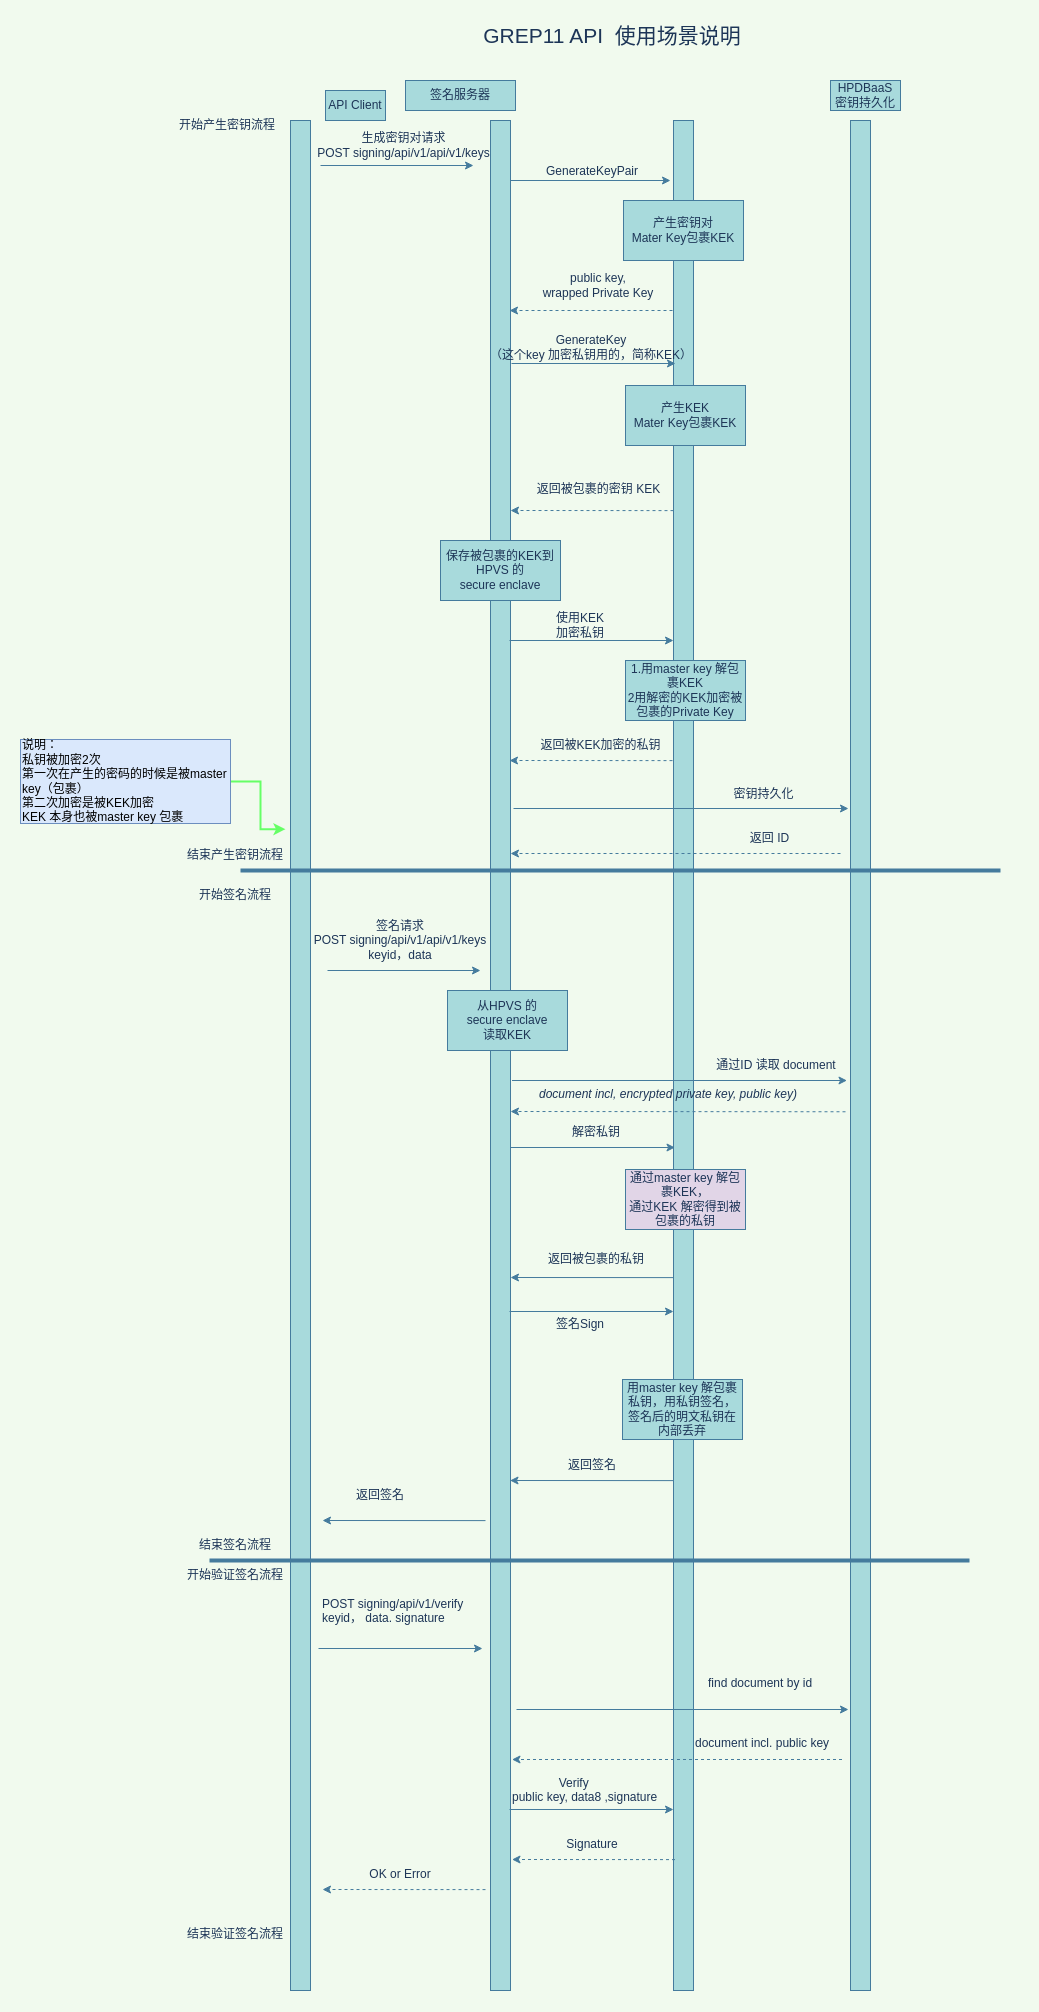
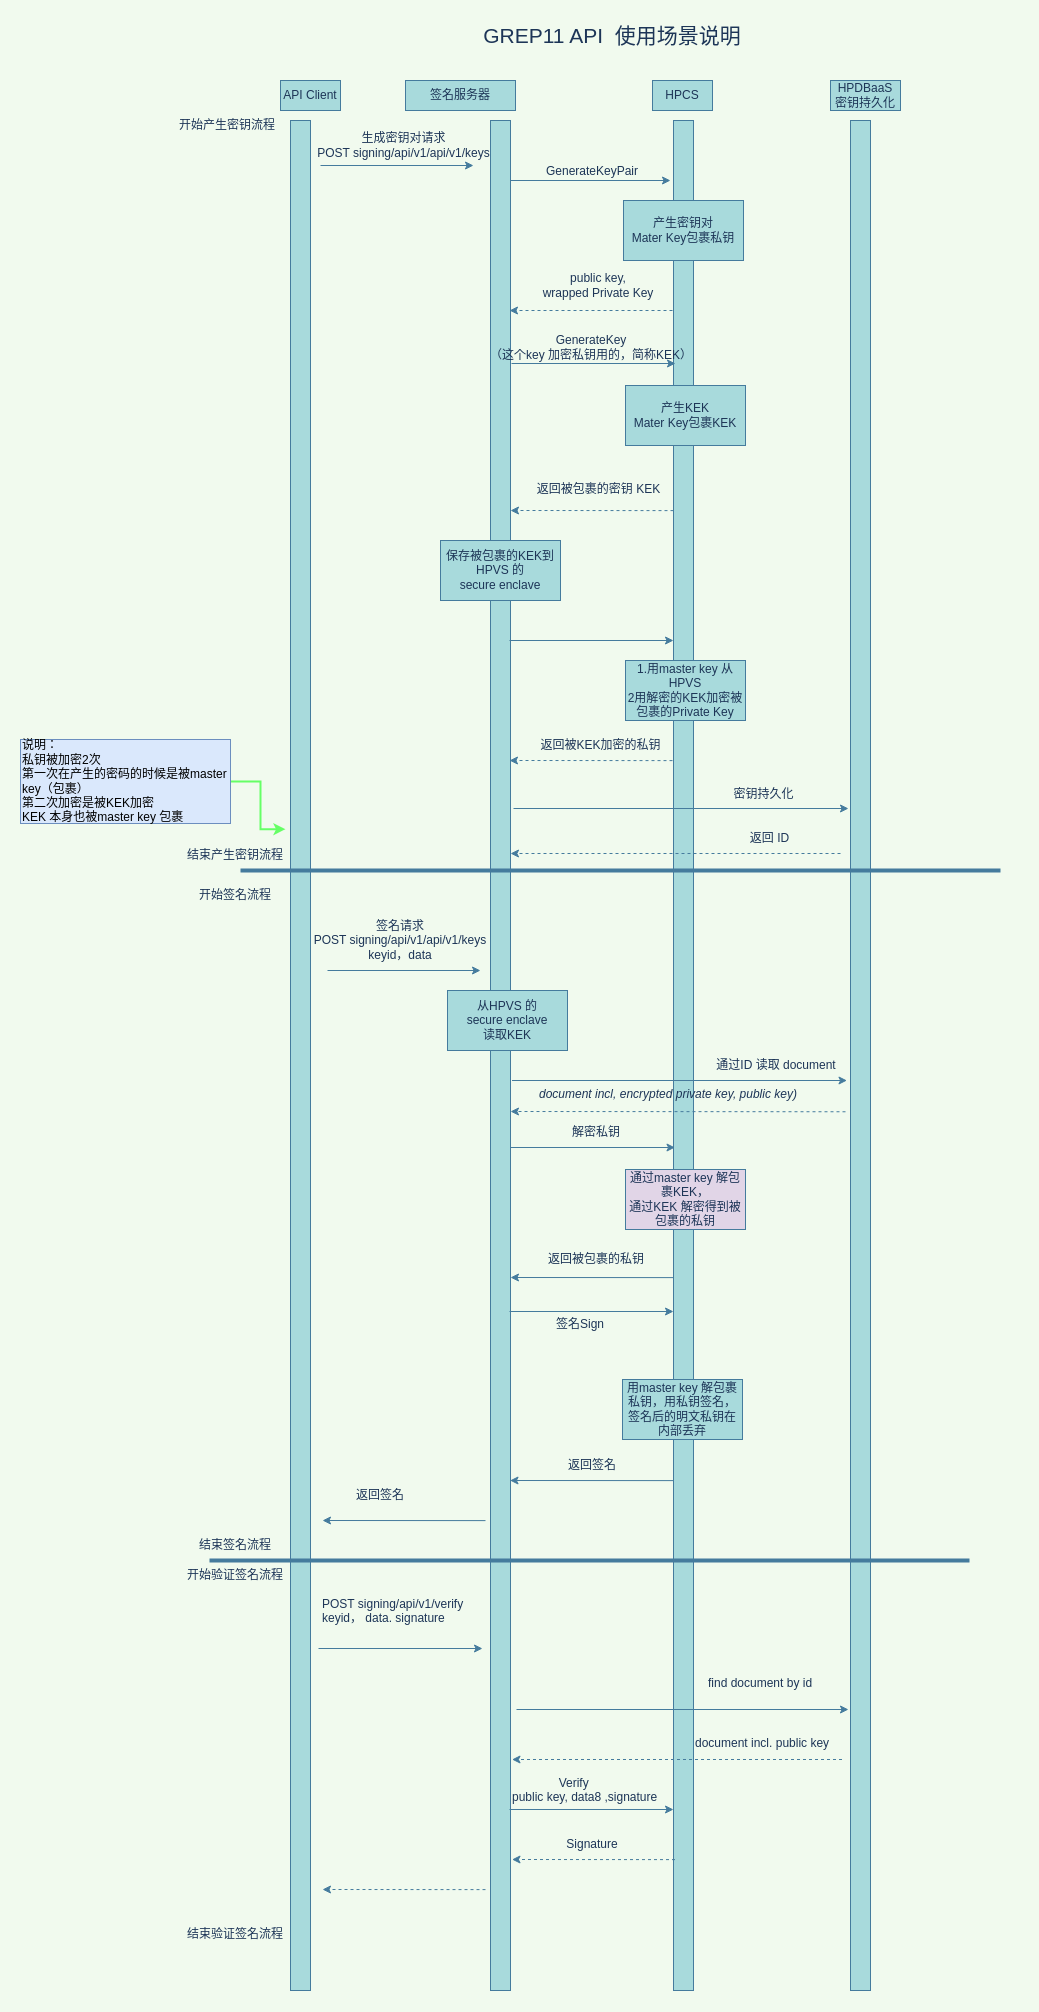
none -> (683, 96)
(356, 106) -> (311, 96)
(684, 231) -> (684, 231)
(581, 626) -> none
(686, 691) -> (686, 691)
(401, 1875) -> none
